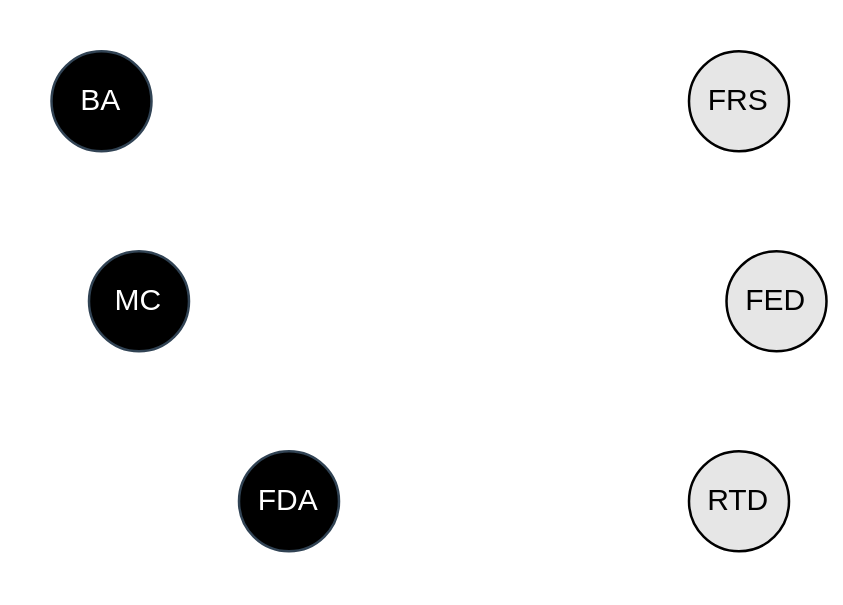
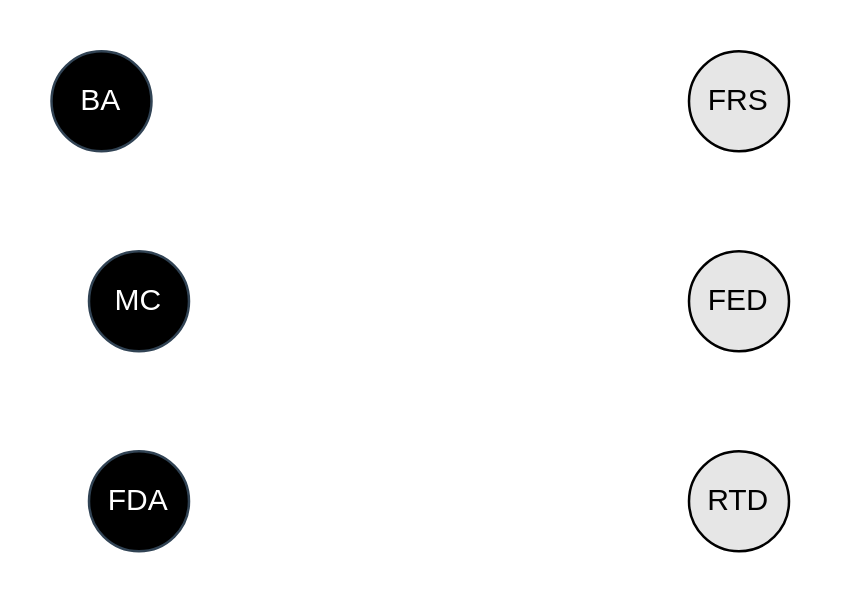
(776, 301) -> (739, 301)
(289, 501) -> (139, 501)
